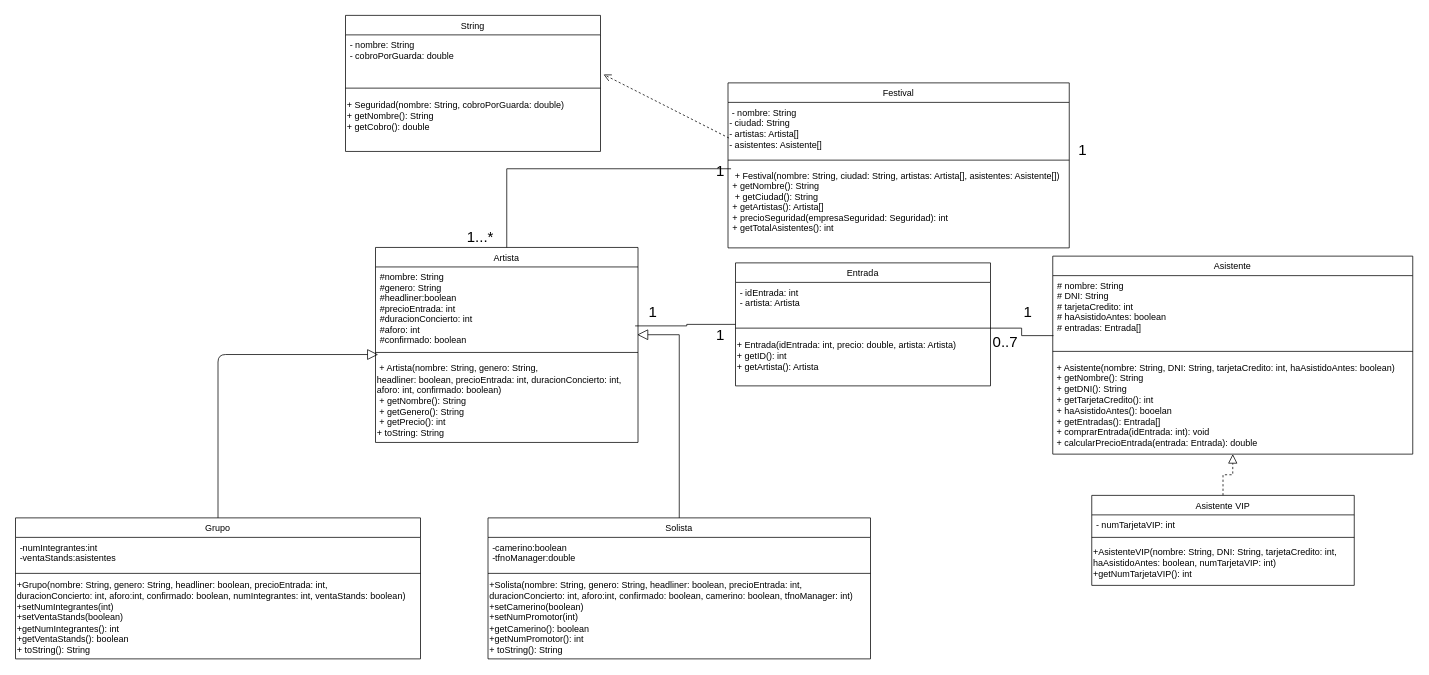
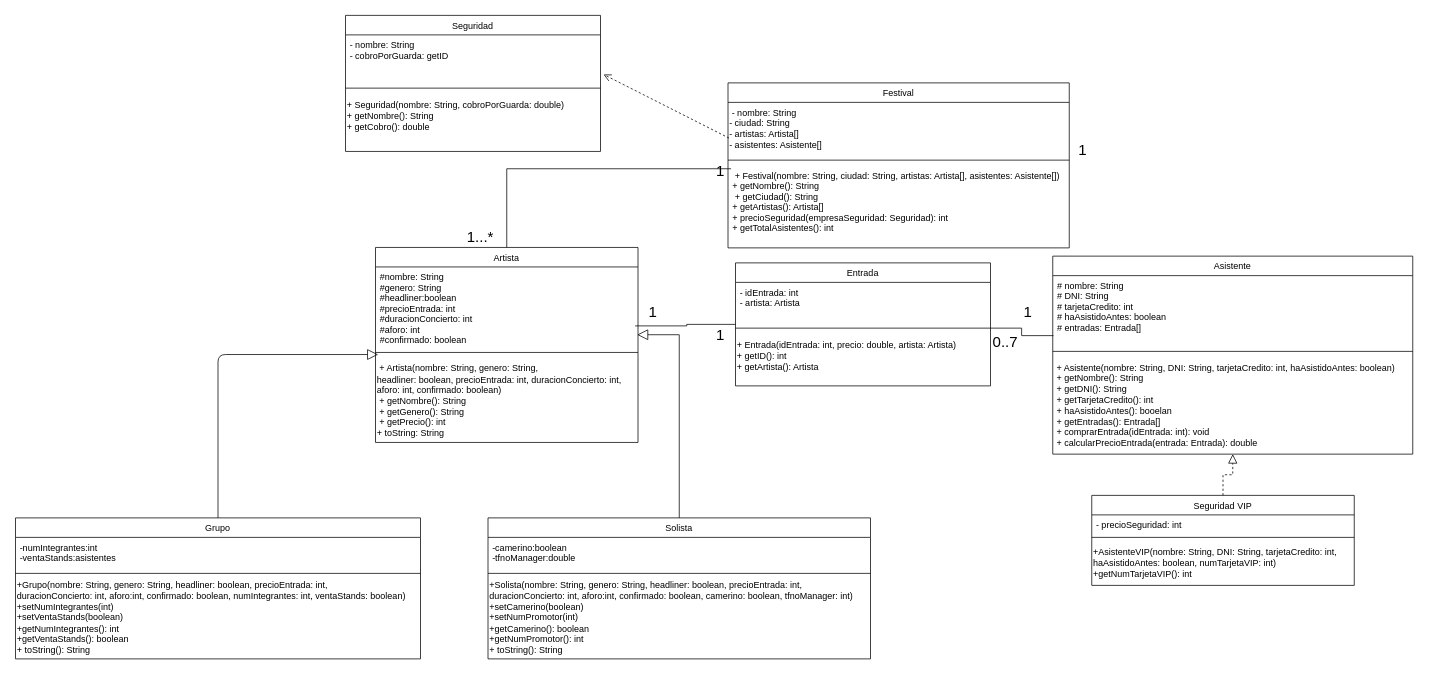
(473, 26) -> (473, 26)
(385, 45) -> (385, 45)
(1223, 506) -> (1223, 506)
(1141, 525) -> (1144, 525)
